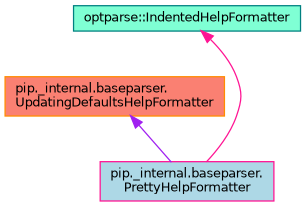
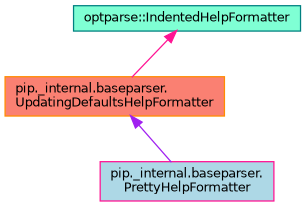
(240, 101) -> (150, 59)
